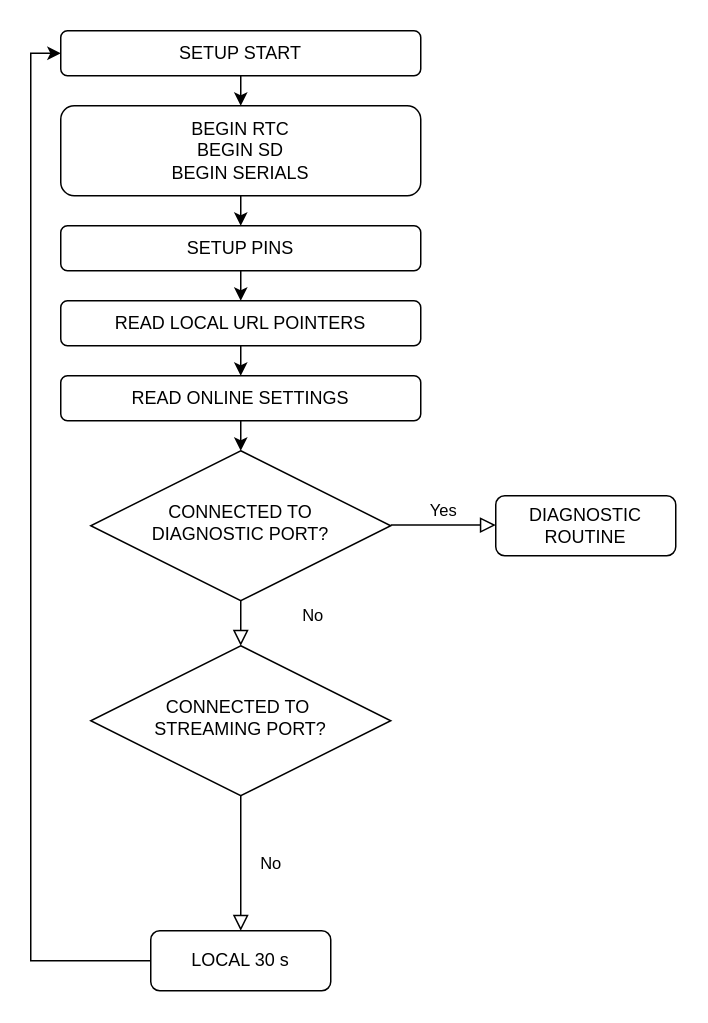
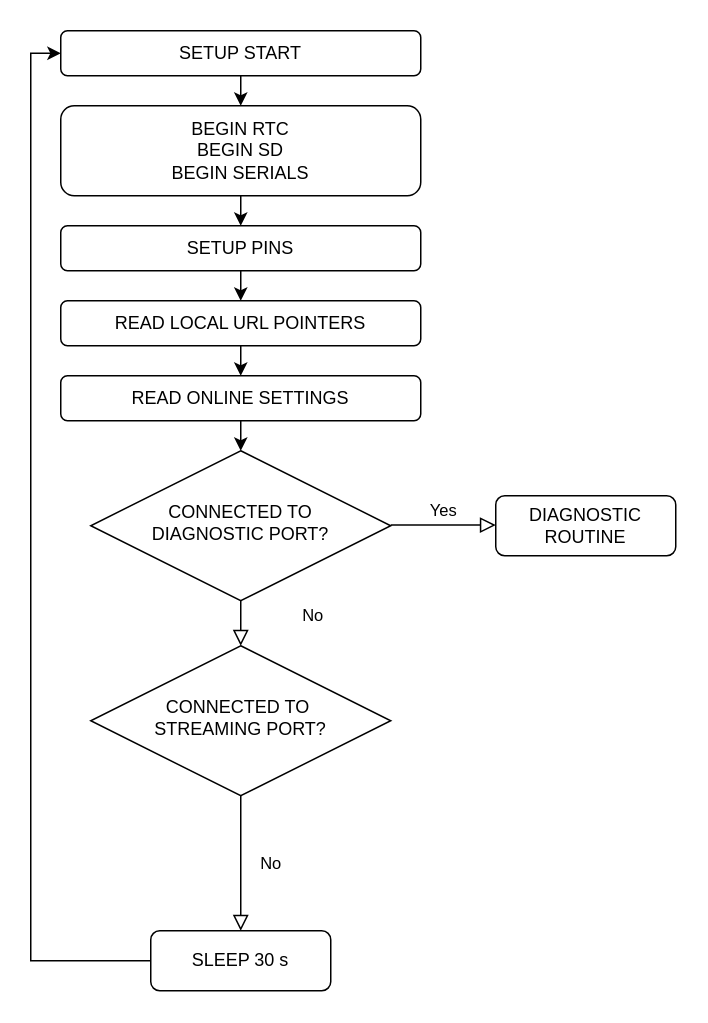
(241, 961) -> (241, 961)
